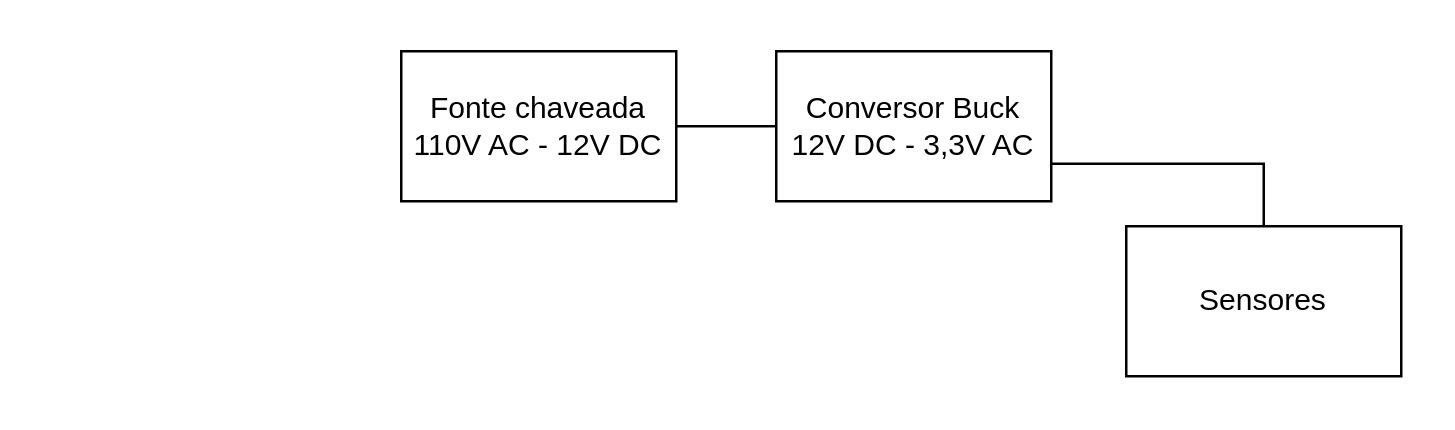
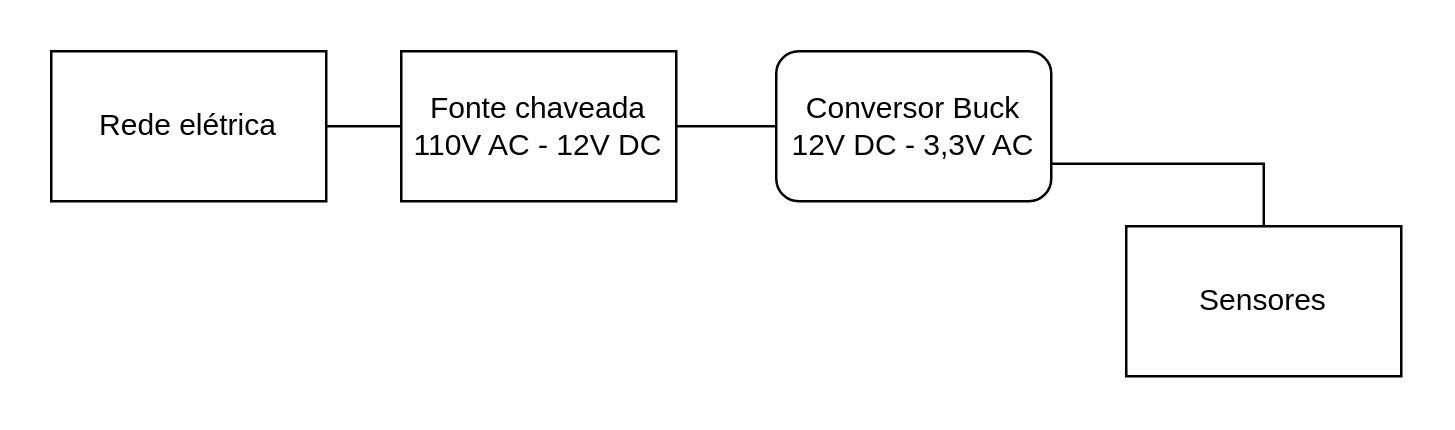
none -> (189, 126)
none -> (364, 126)
(914, 126) -> (914, 126)
